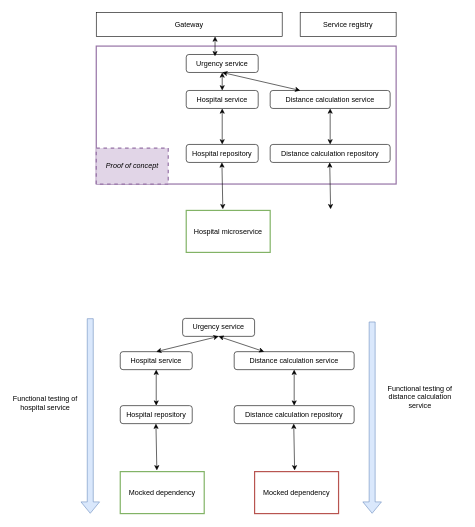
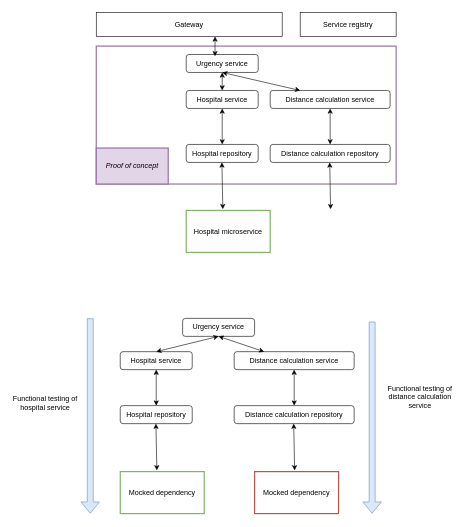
(132, 166) -> (132, 166)
